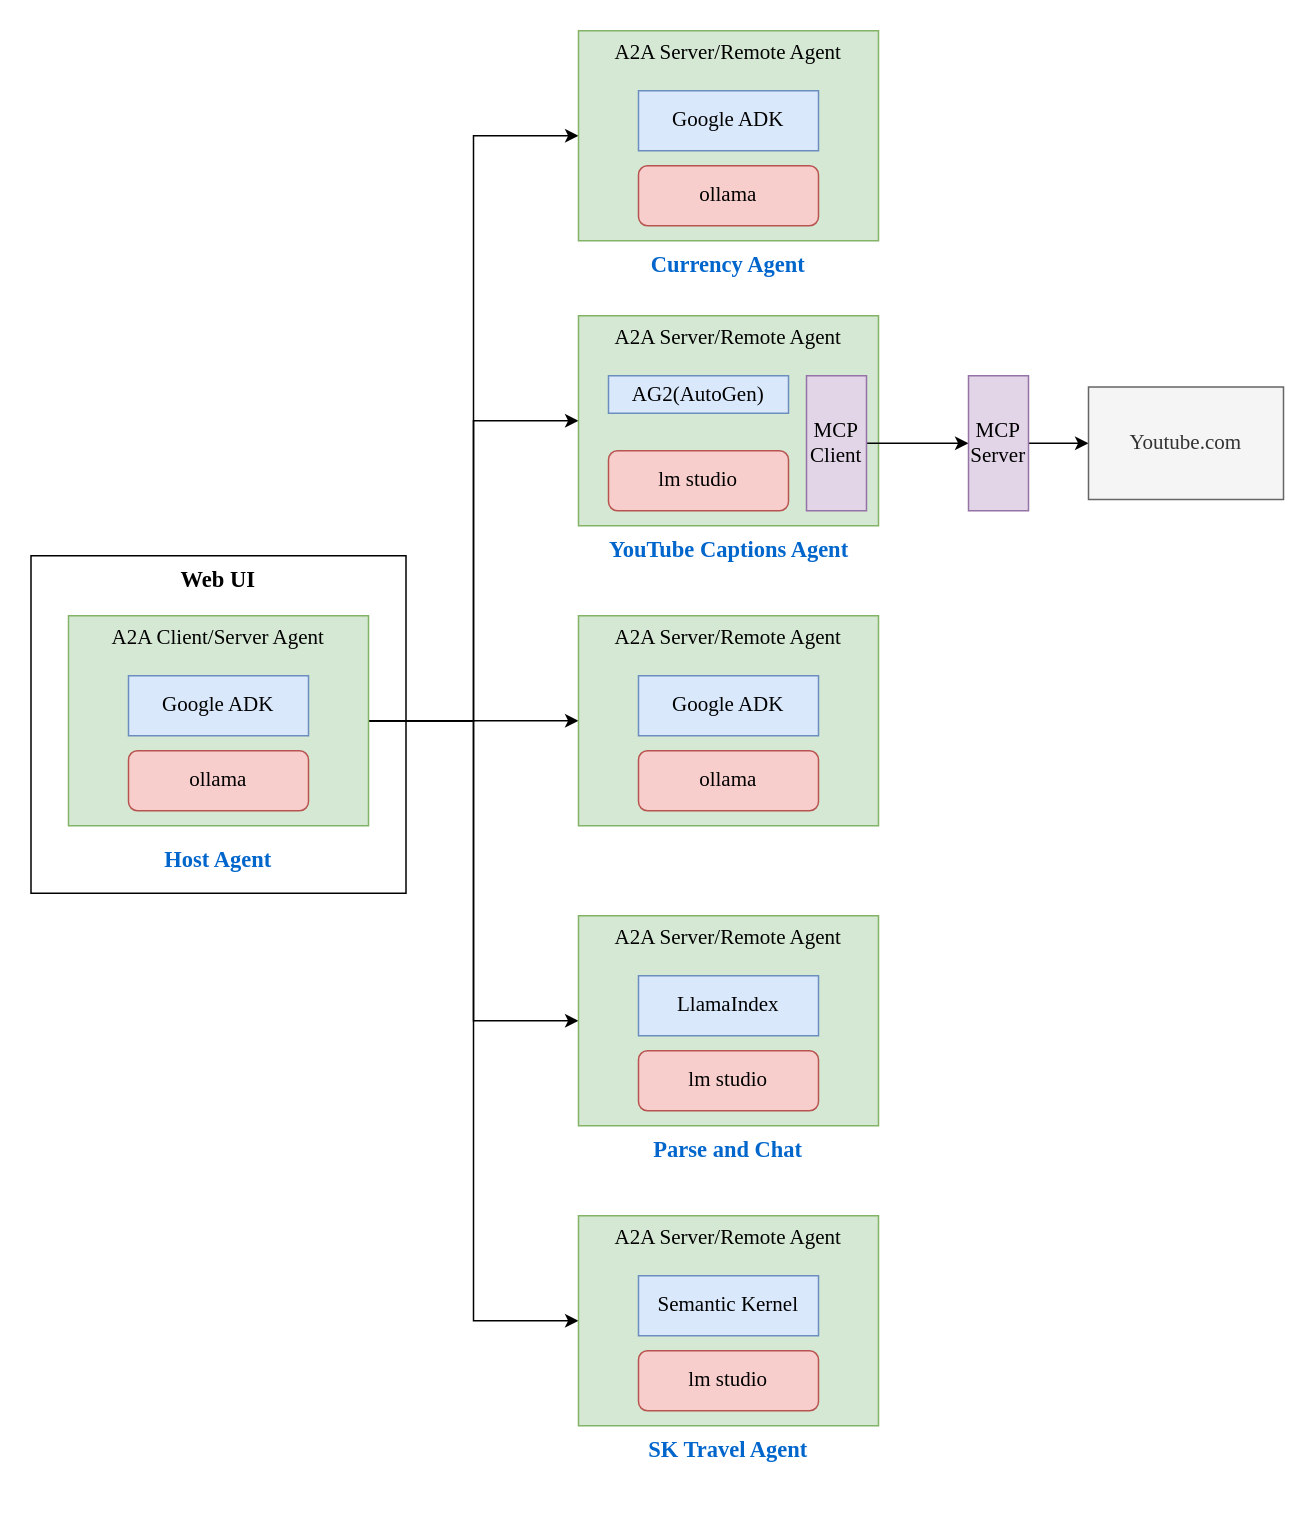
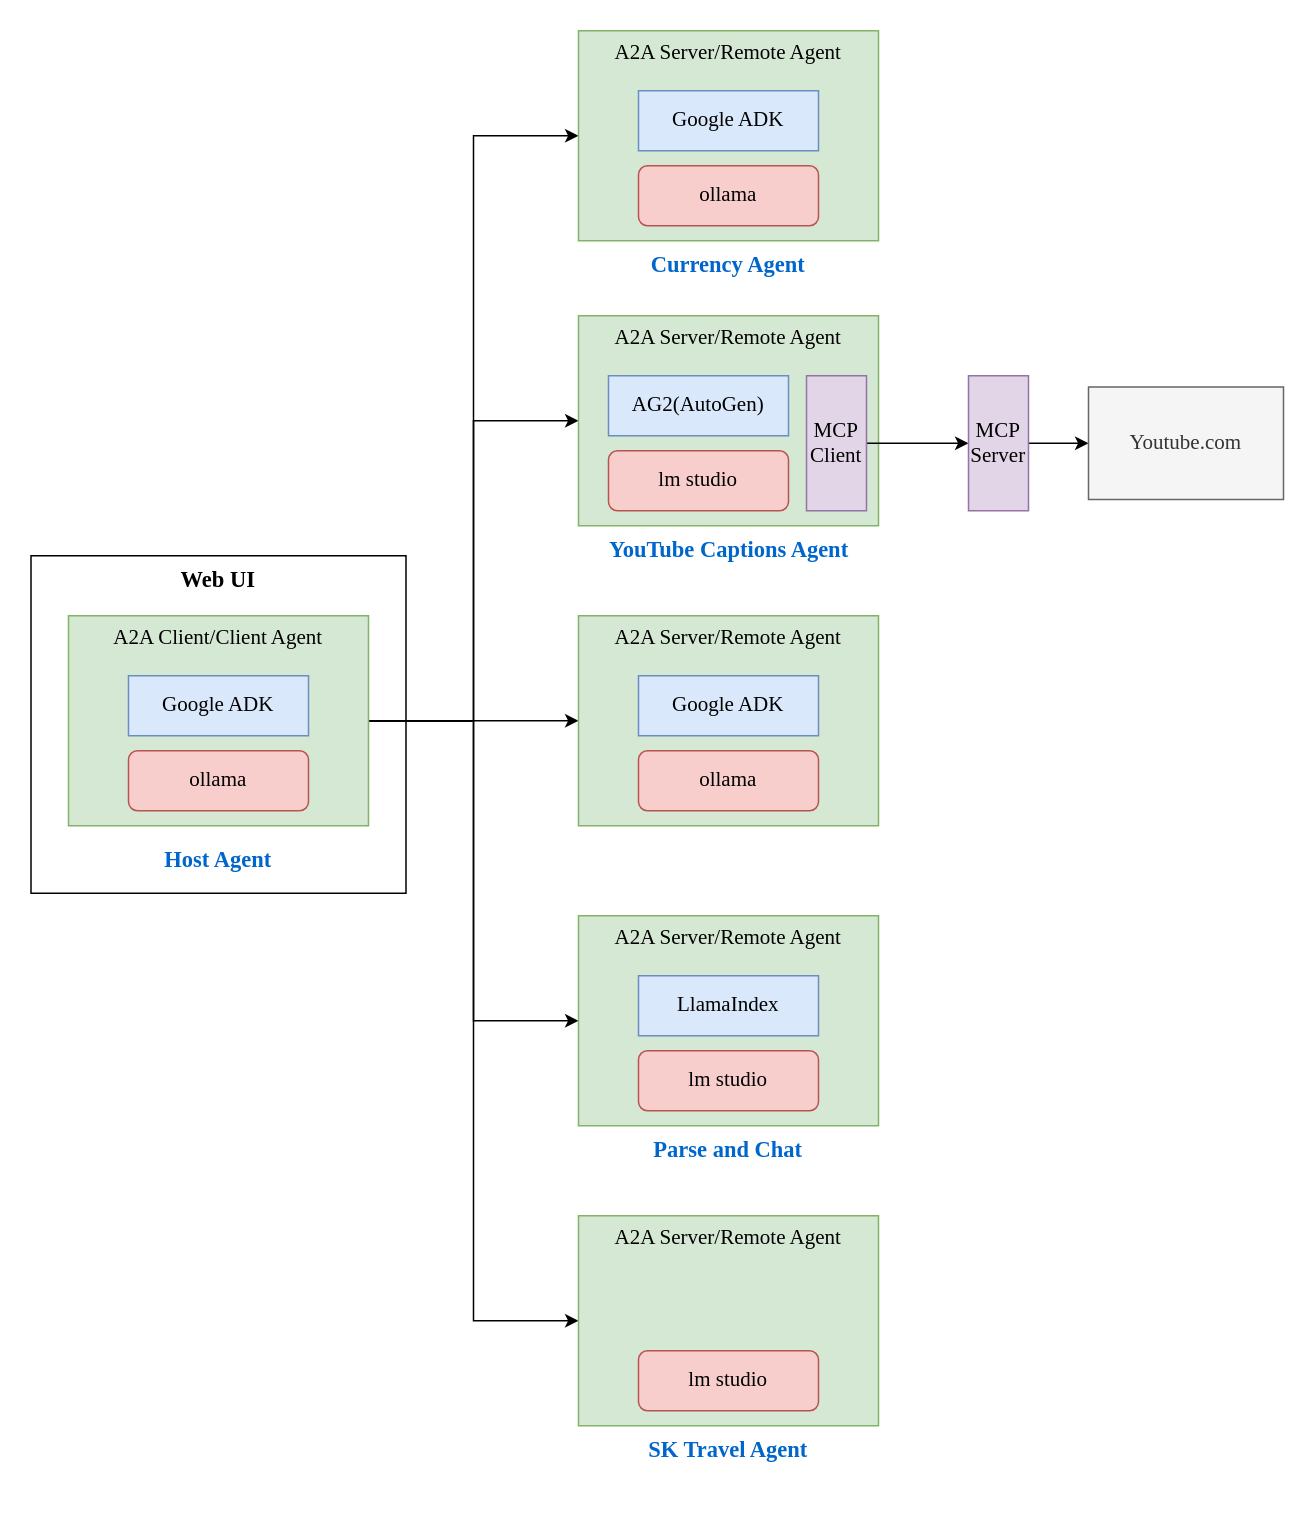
(698, 395) -> (698, 406)
(218, 639) -> (218, 639)
(728, 1306) -> none
